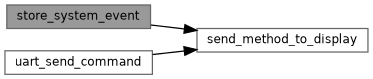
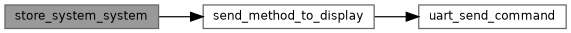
(79, 17) -> (82, 17)
(168, 53) -> (390, 17)
